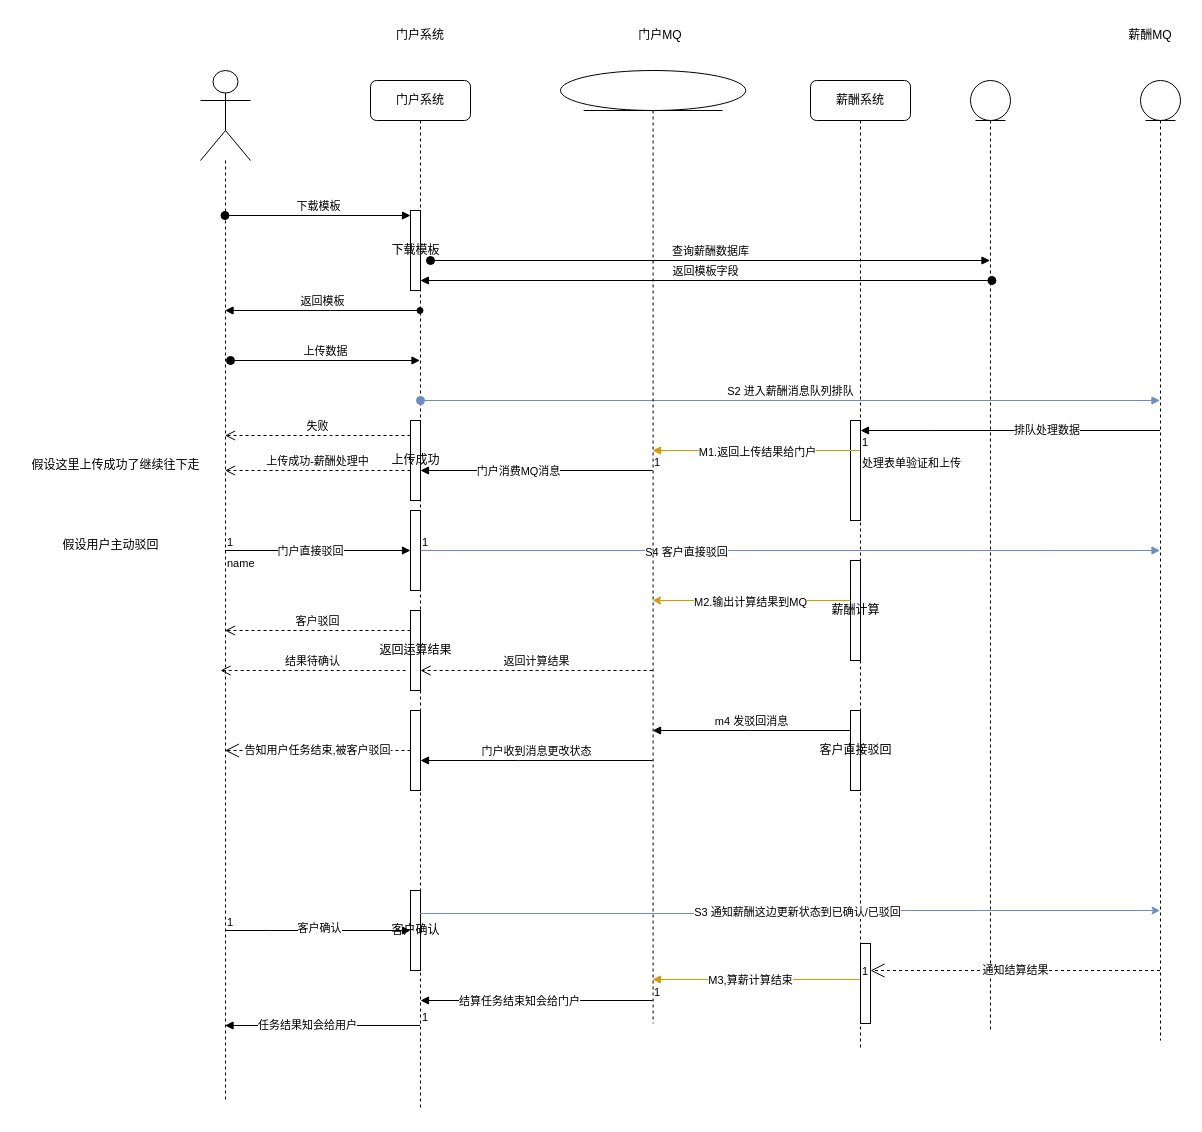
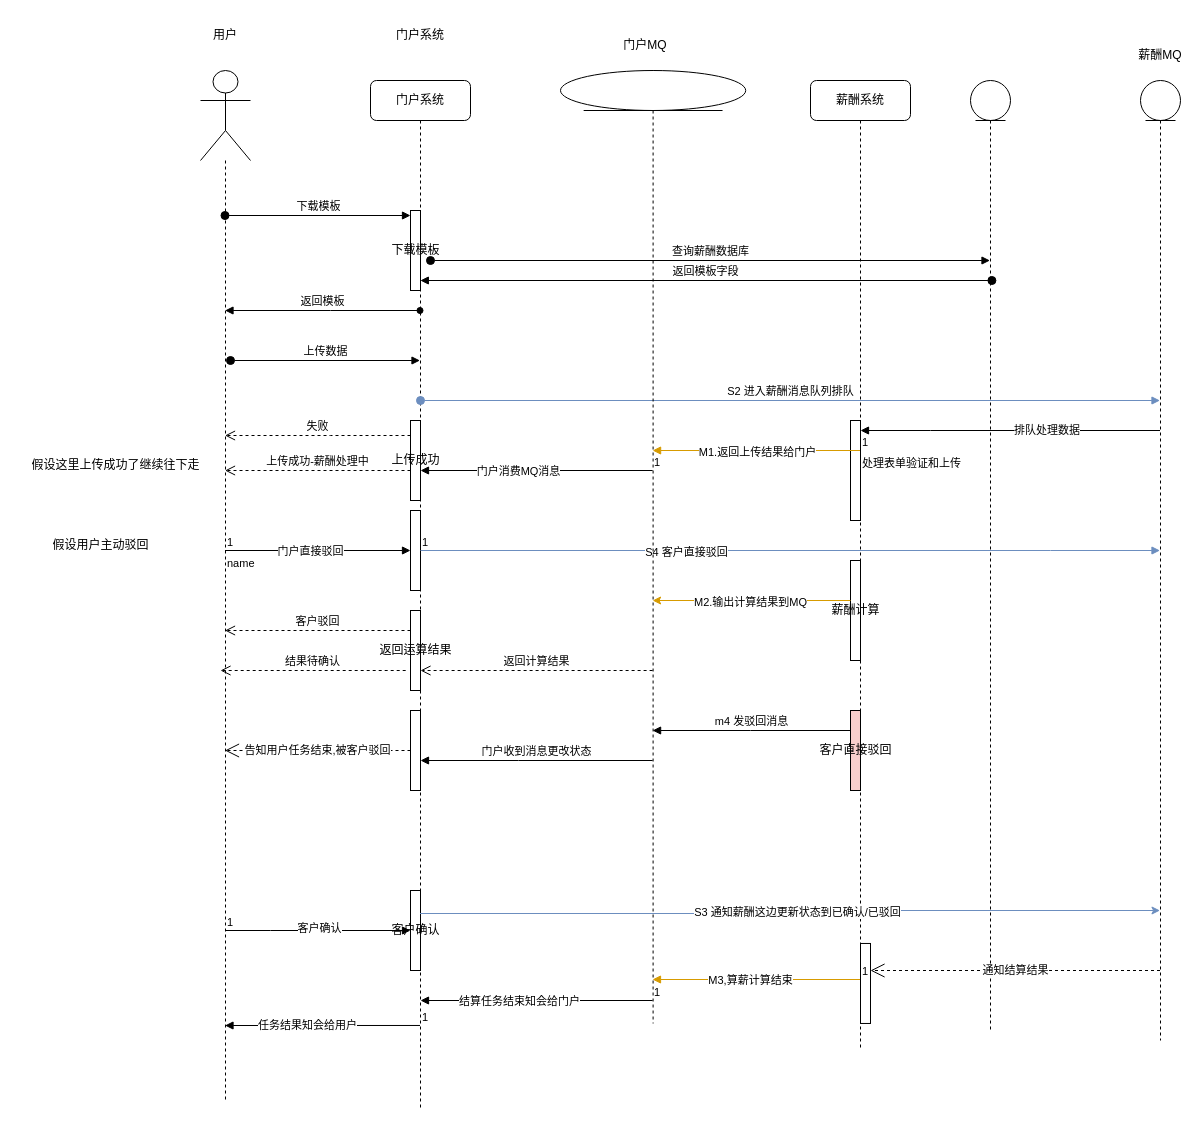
none -> (226, 36)
(661, 36) -> (646, 46)
(1151, 36) -> (1161, 56)
(111, 546) -> (101, 546)
(856, 751) -> (856, 751)
